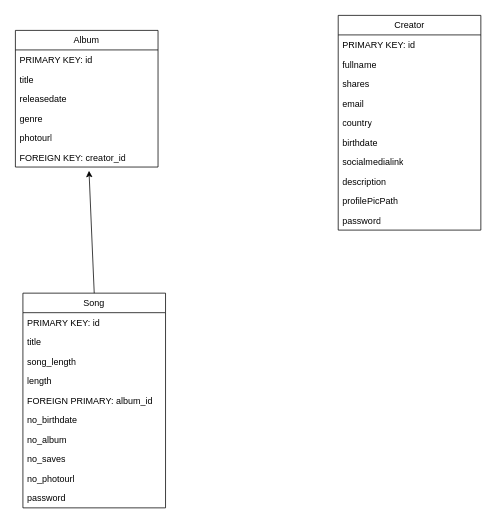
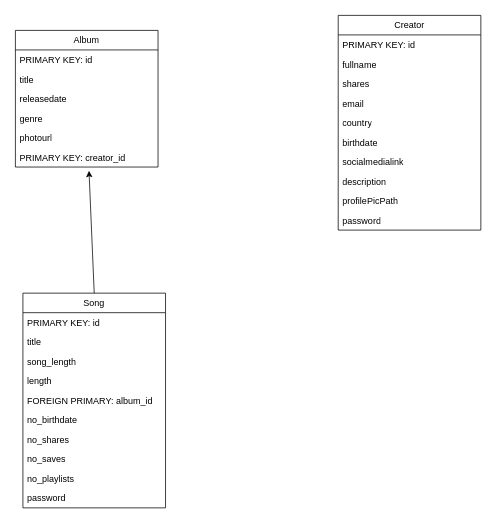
(73, 158) -> (73, 158)
(46, 440) -> (50, 440)
(54, 479) -> (54, 479)
